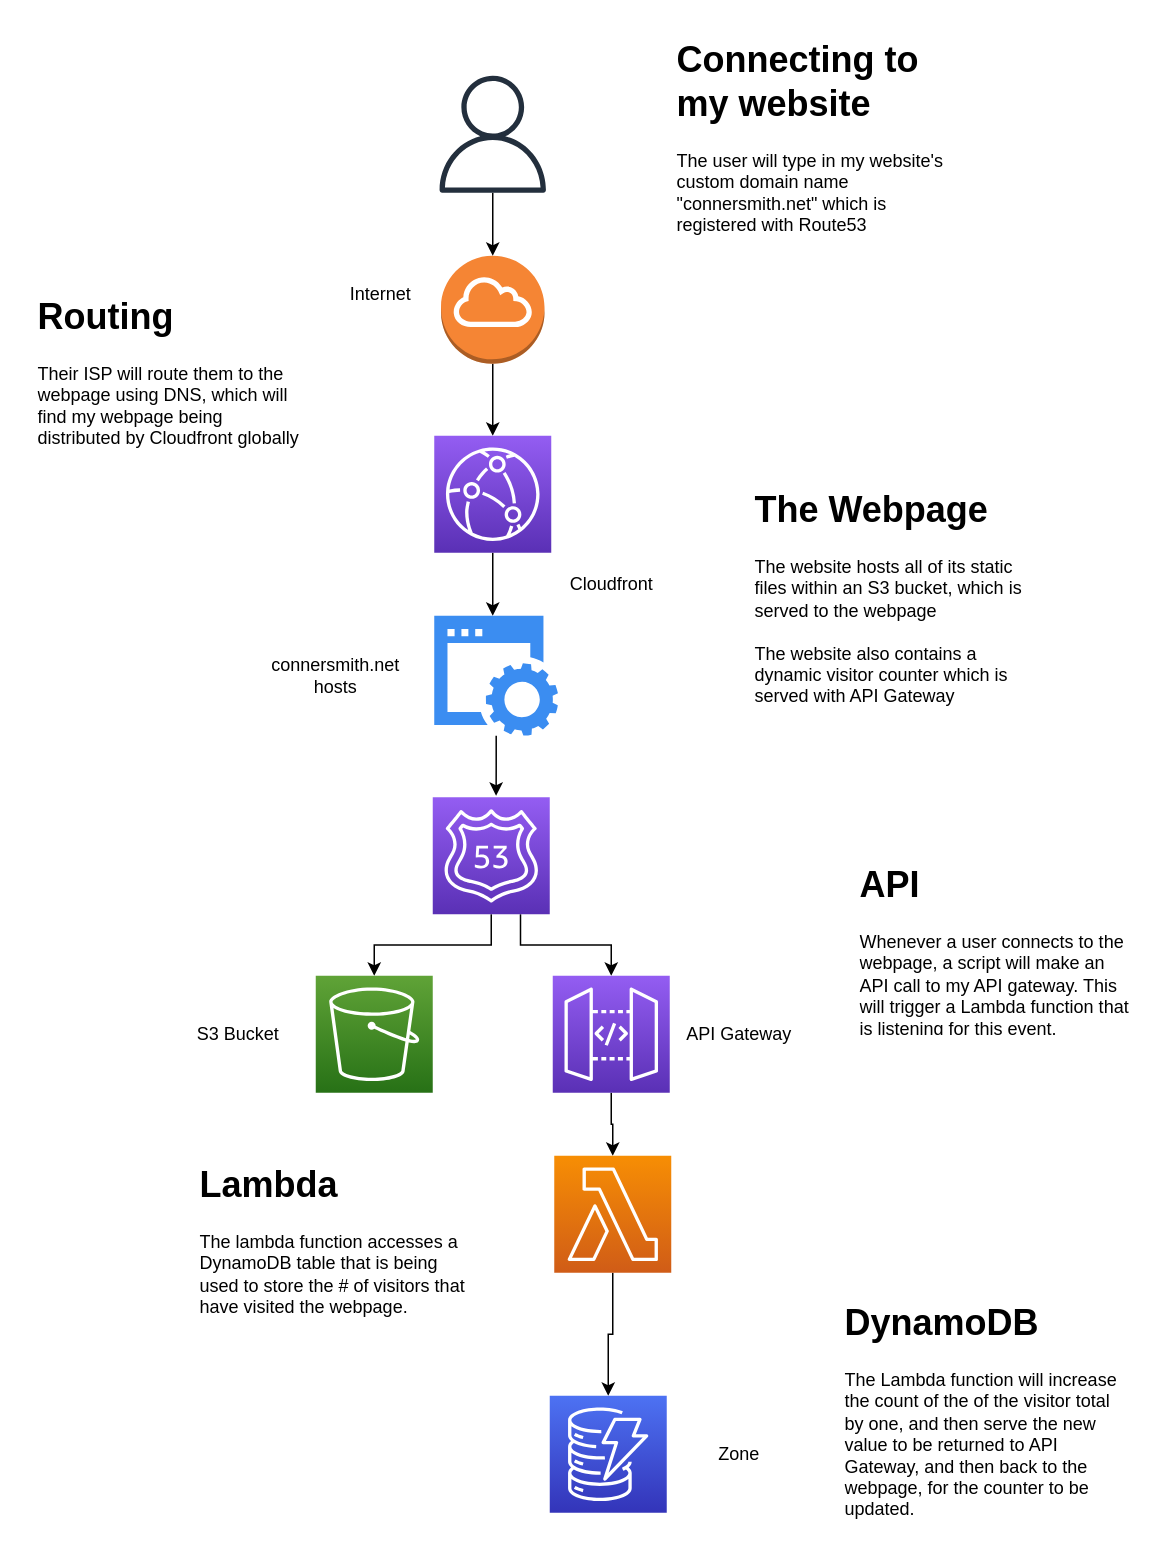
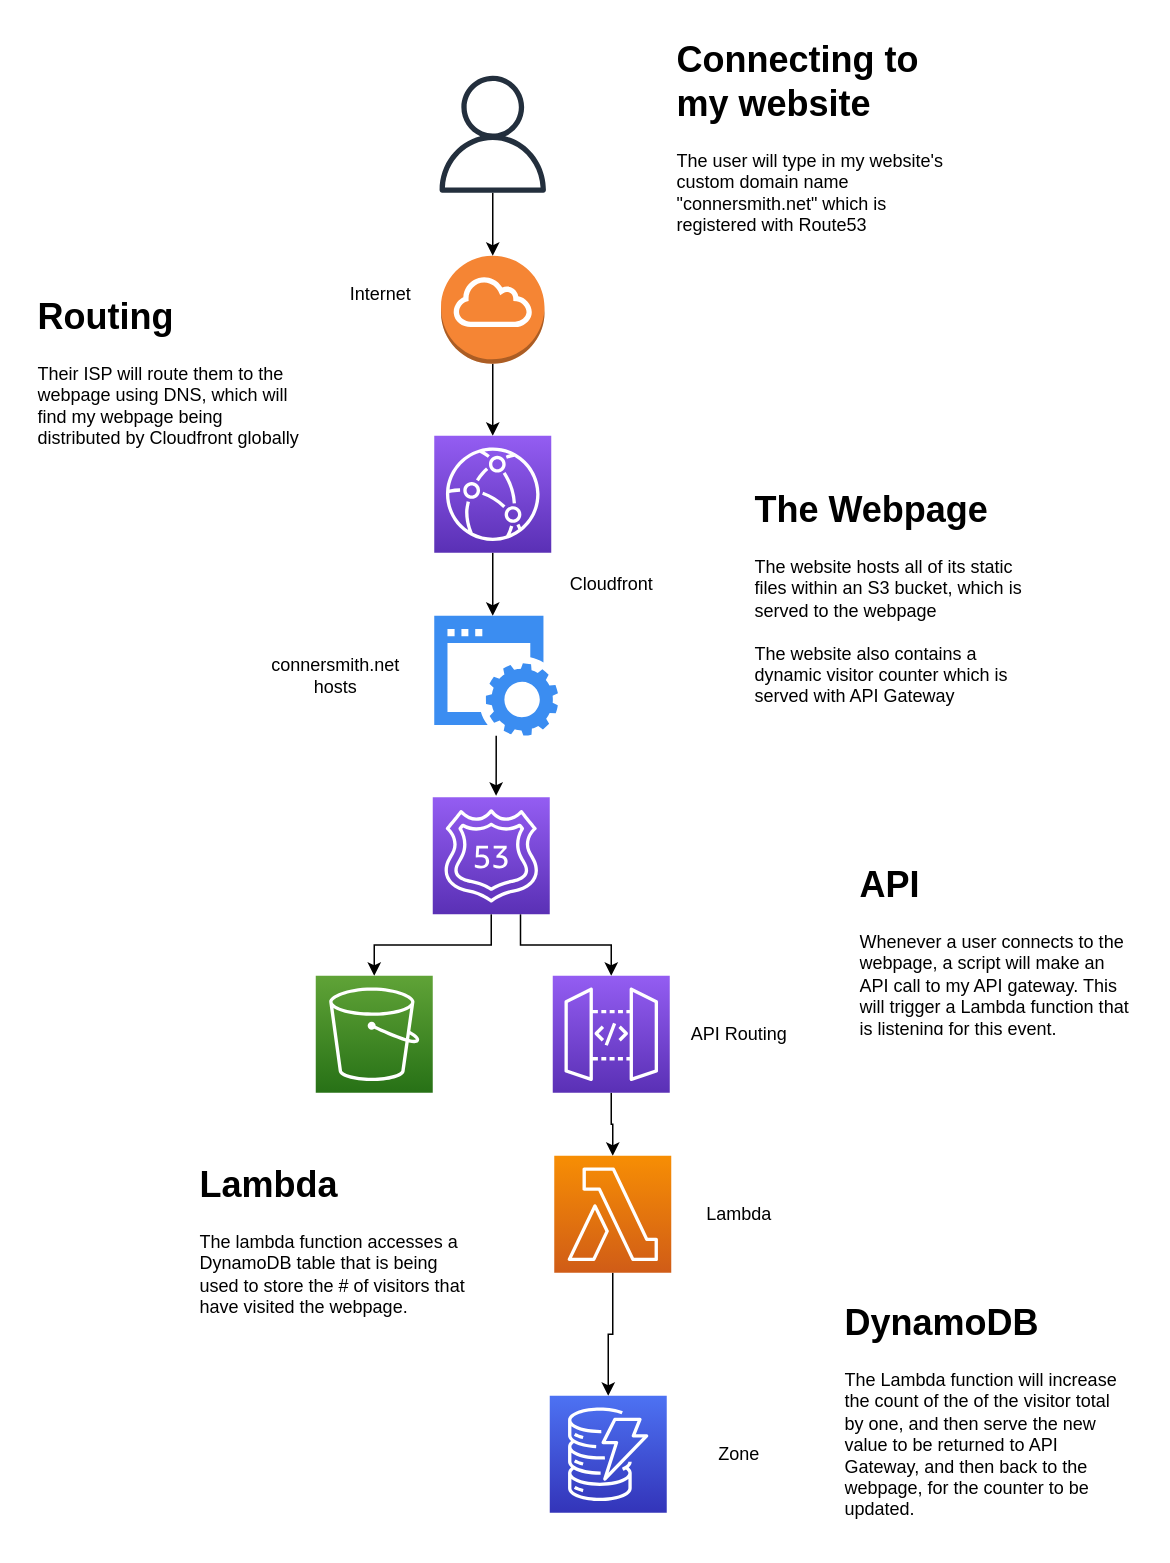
(238, 1034) -> none
(740, 1034) -> (740, 1034)
none -> (739, 1214)
